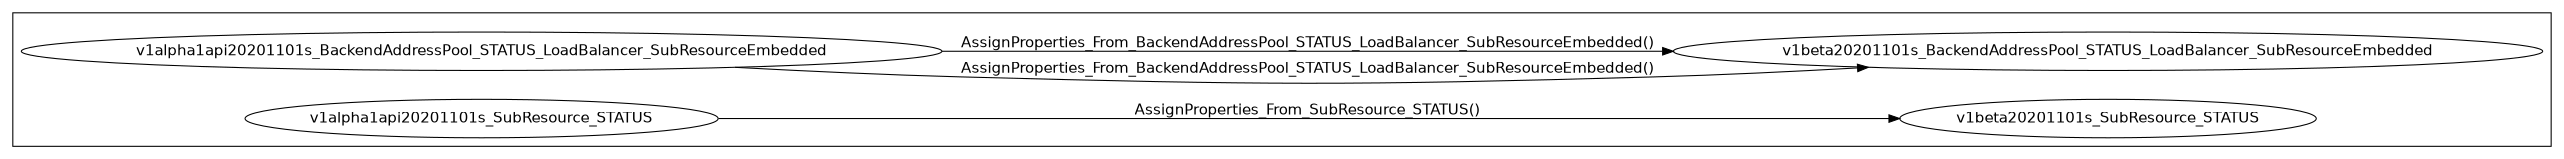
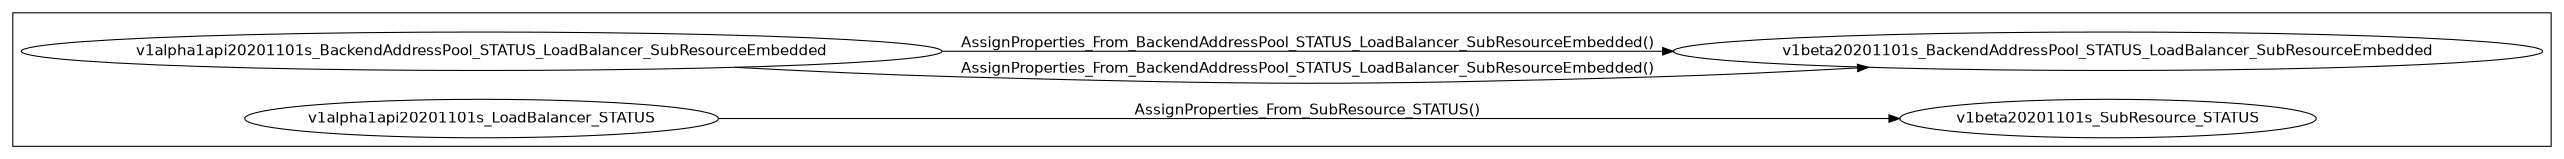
(482, 119) -> (482, 119)
